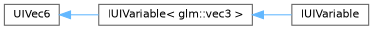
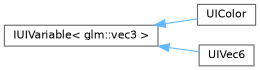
(85, 15) -> (184, 50)
(330, 15) -> (227, 15)
